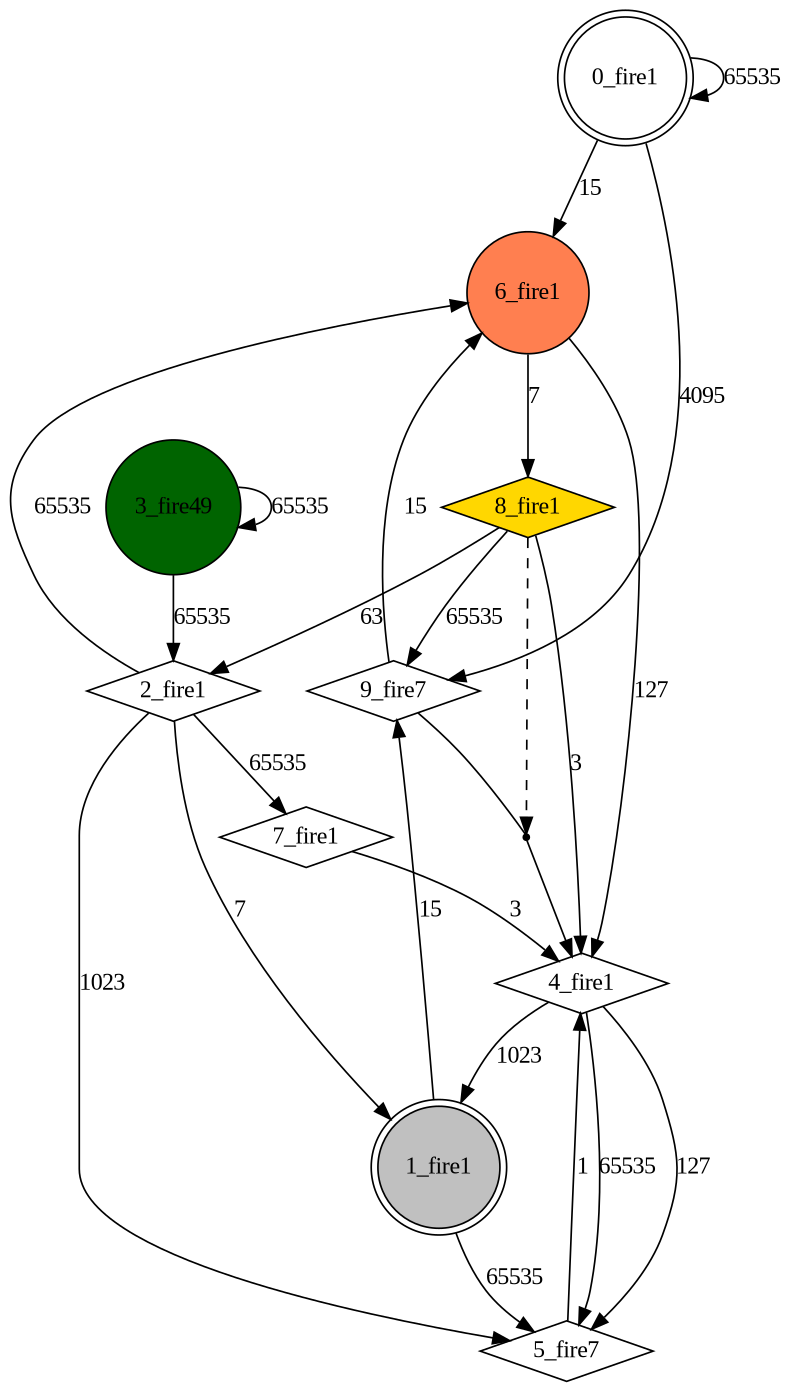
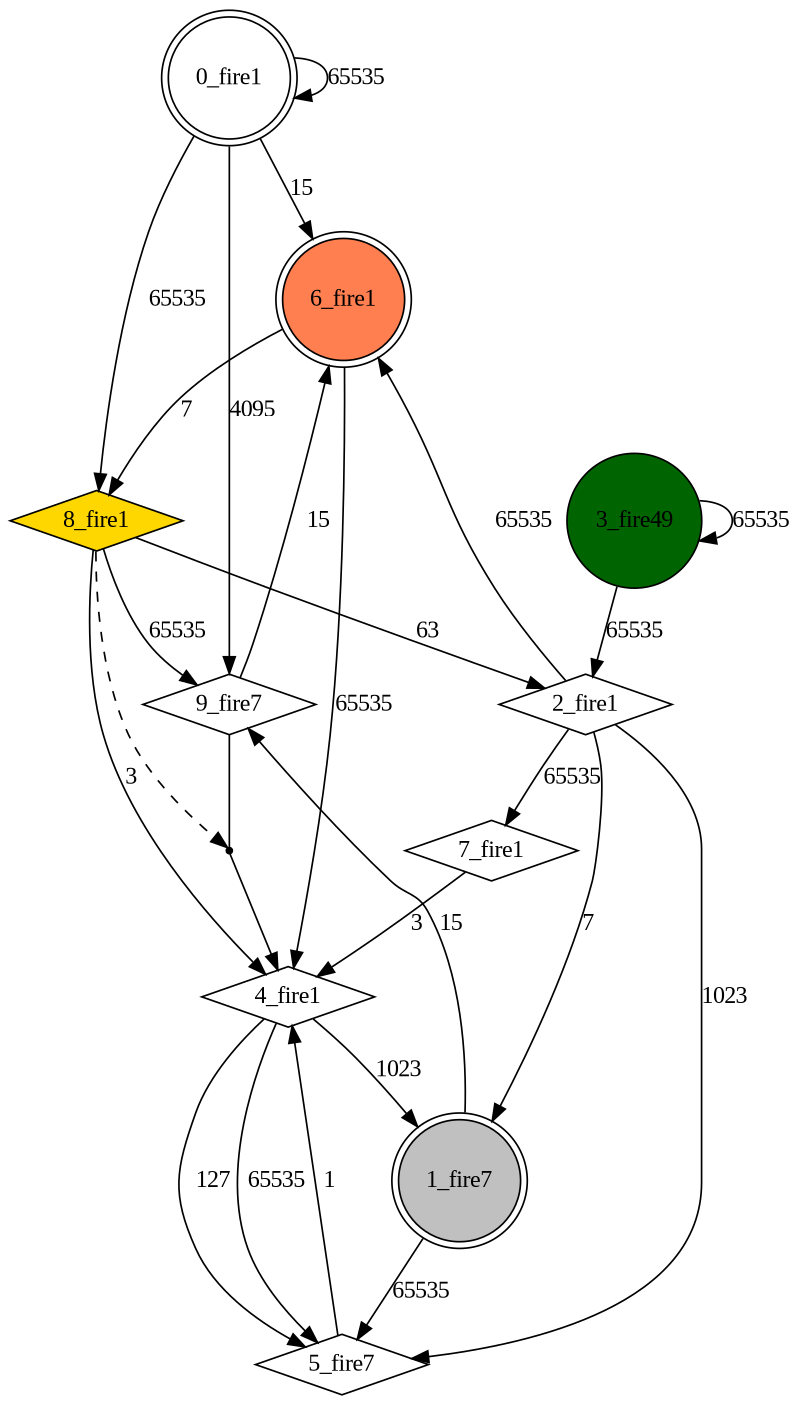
(528, 293) -> (344, 299)
none -> (129, 300)
(652, 691) -> (364, 704)
(439, 1167) -> (460, 1181)
